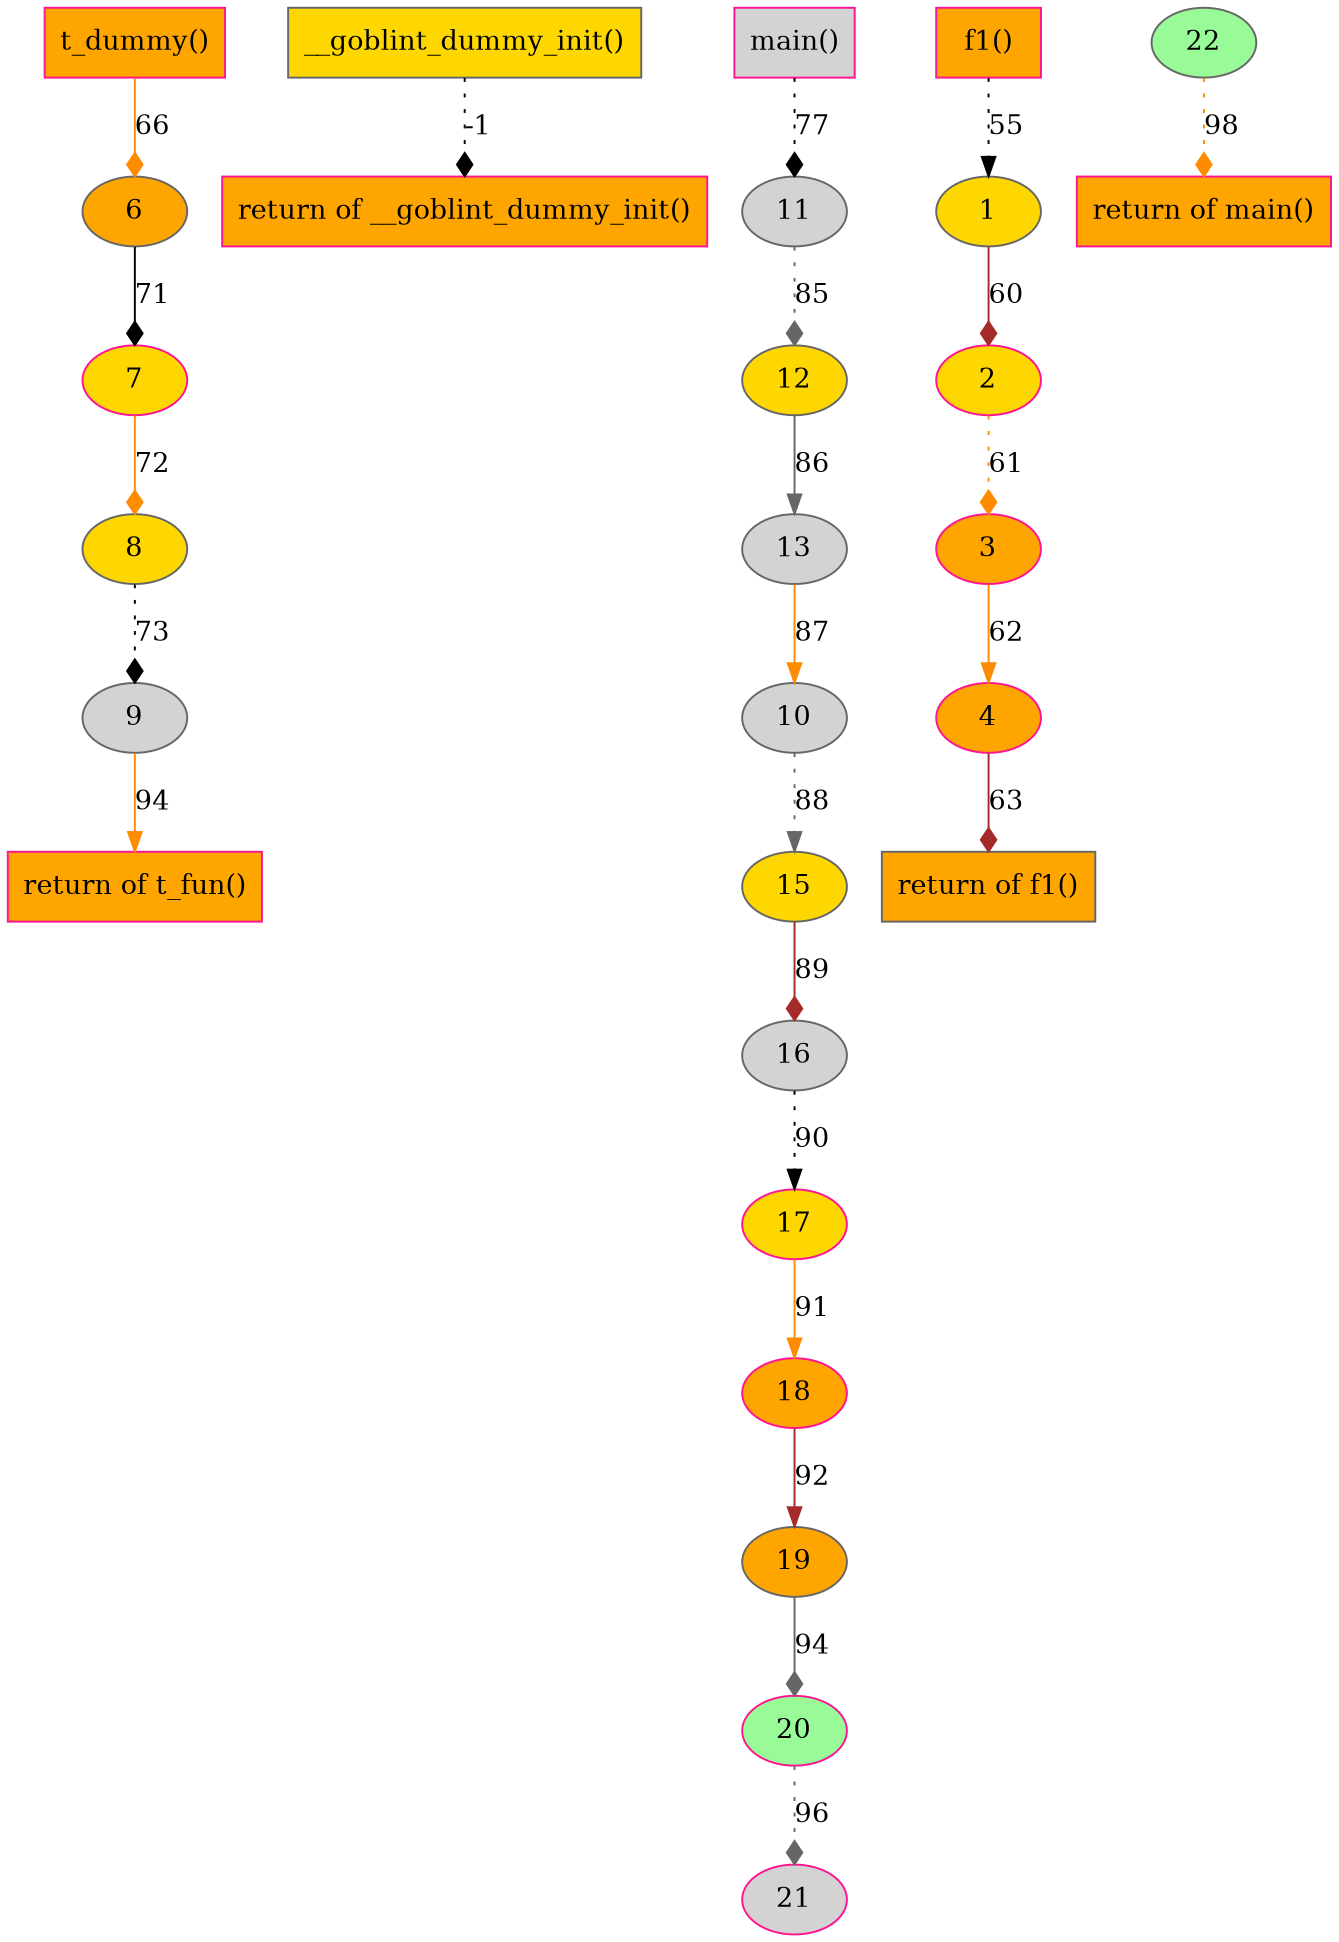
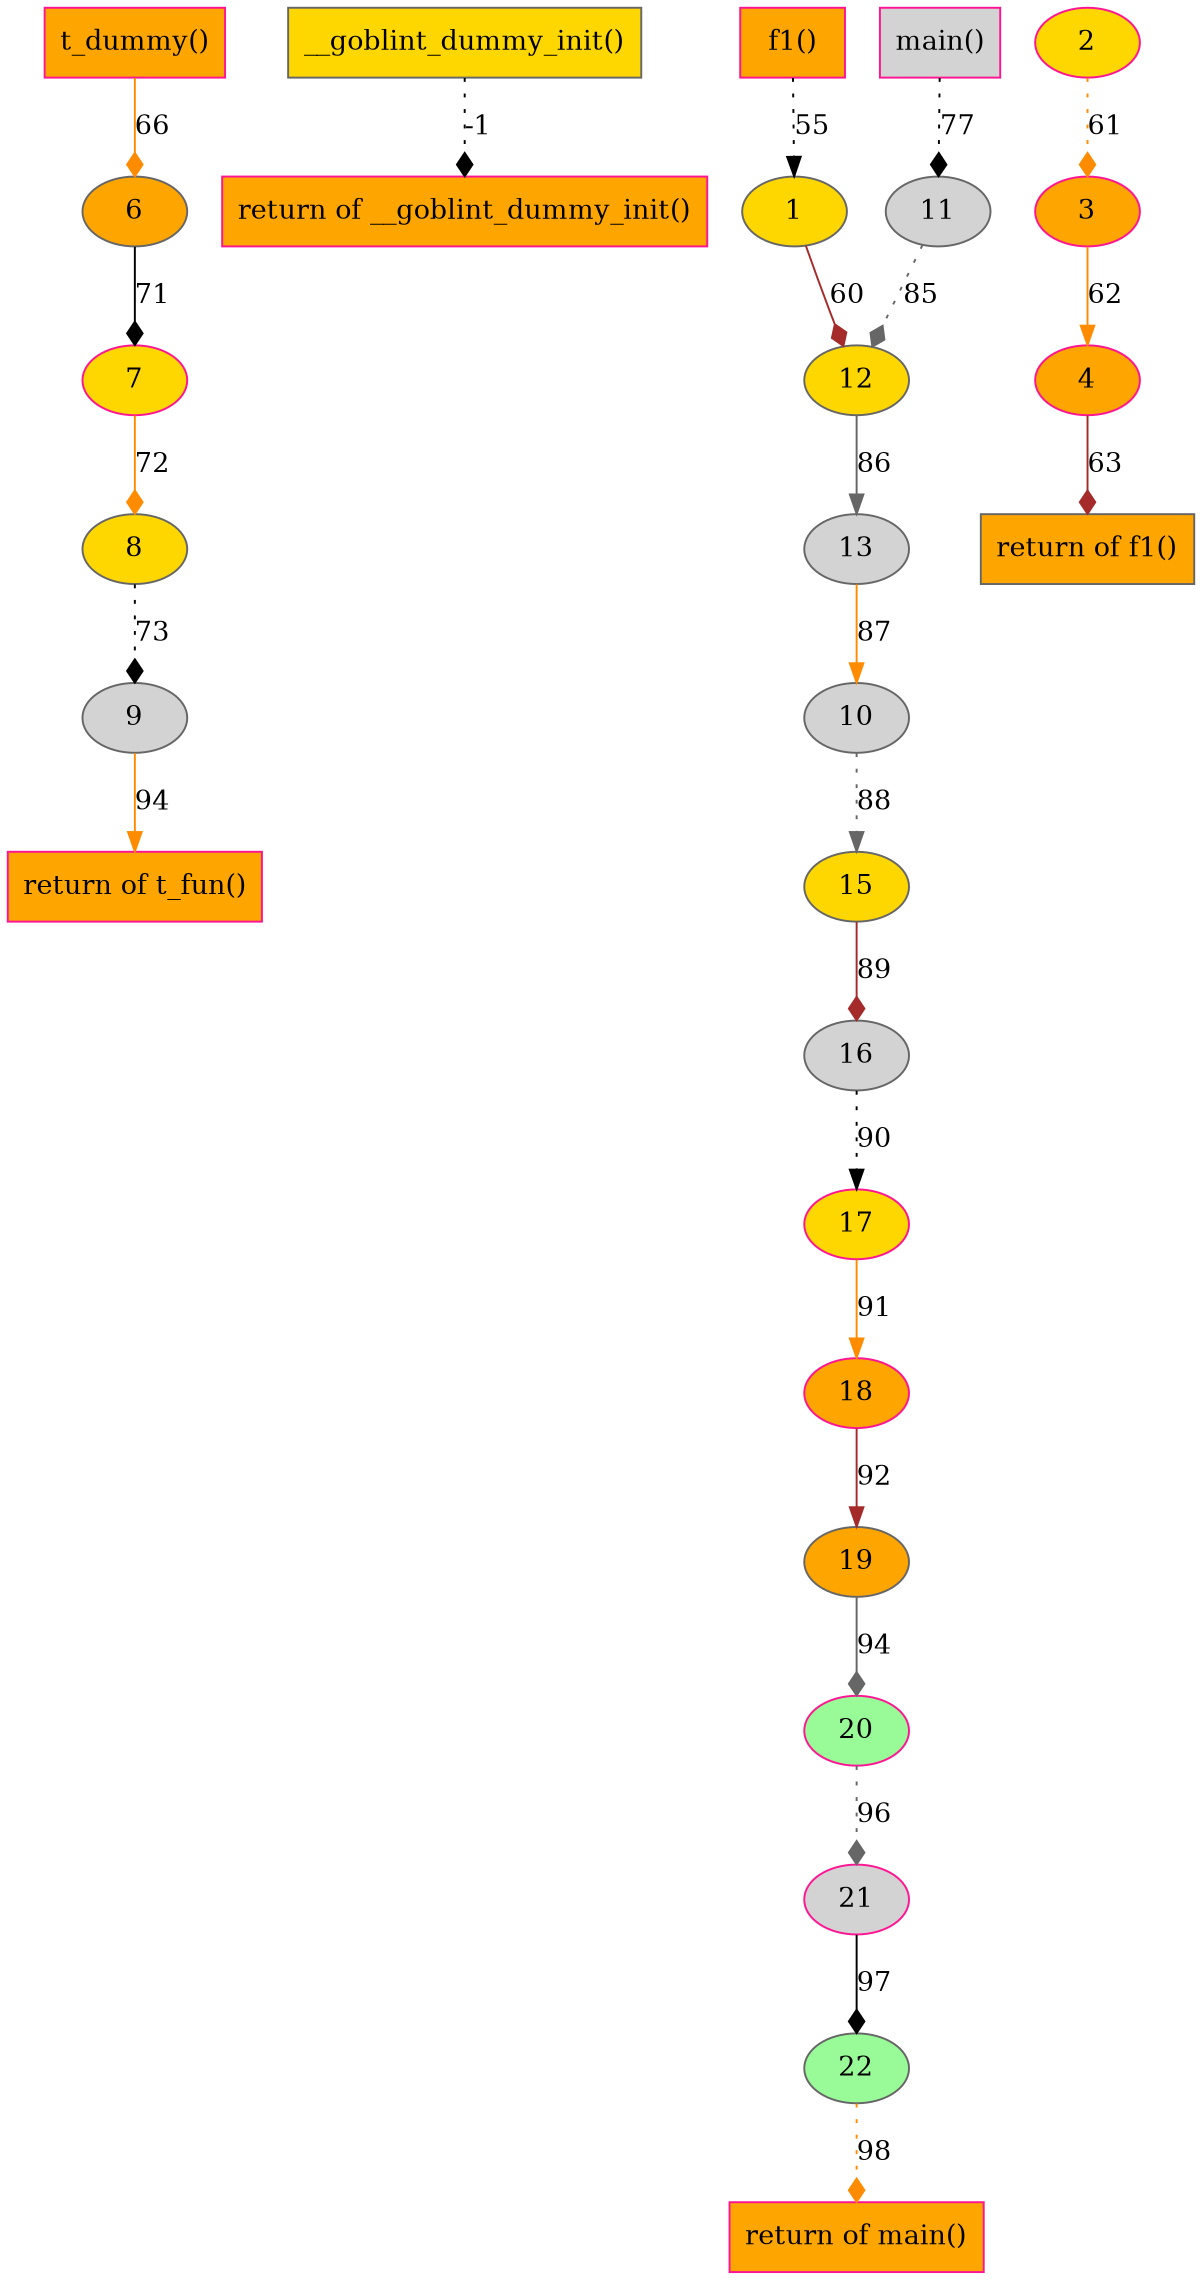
(989, 284) -> (820, 285)
none -> (857, 1972)
